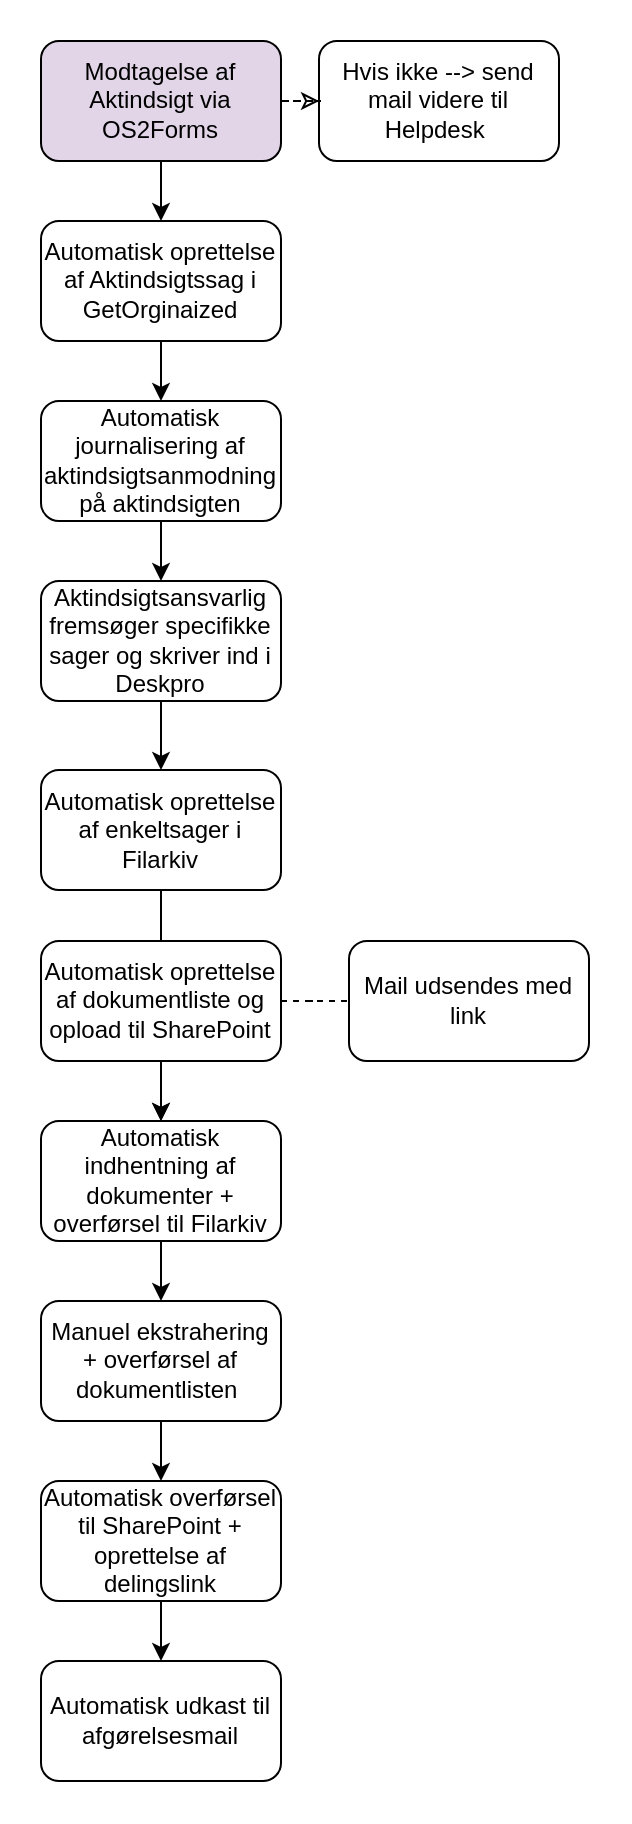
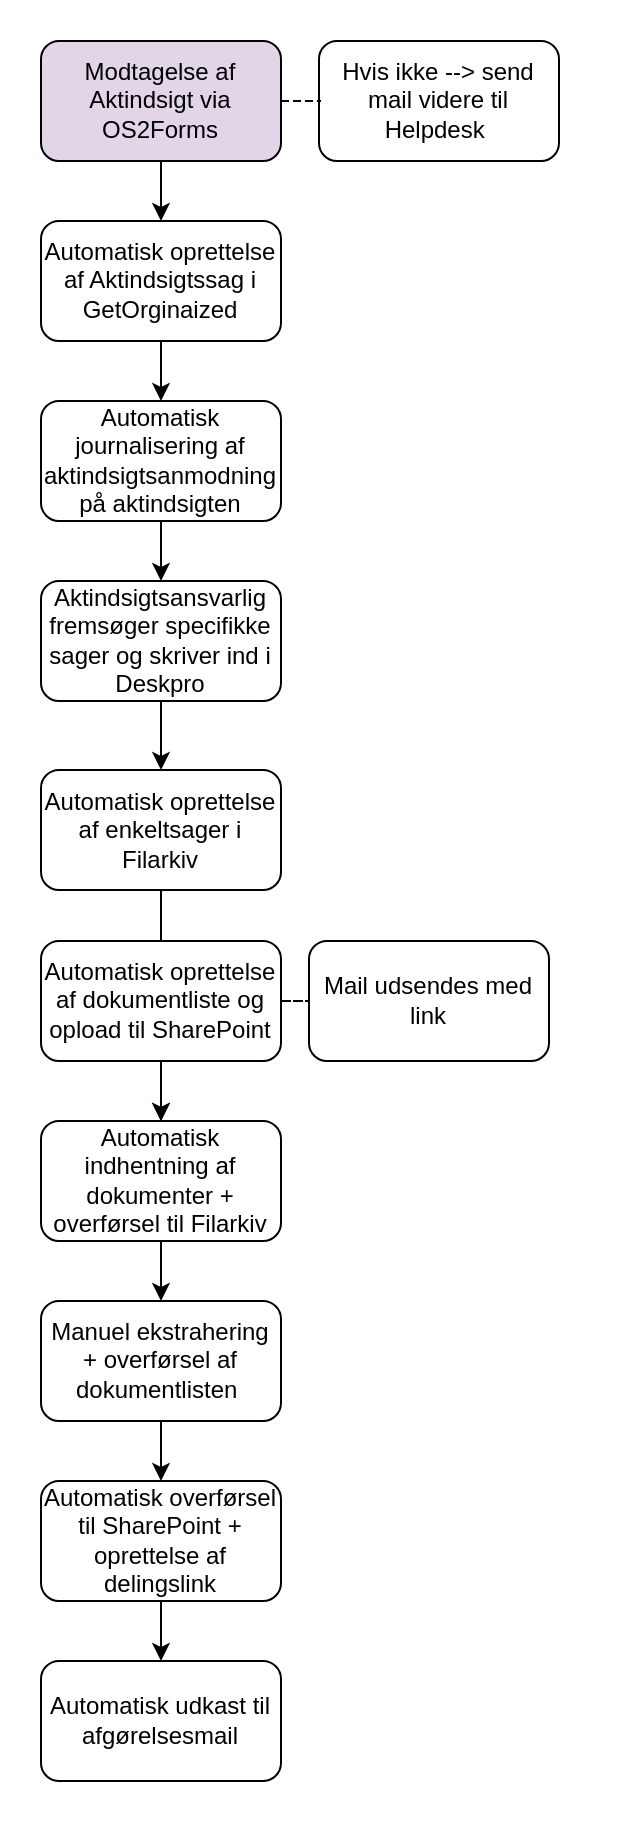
(304, 101) -> (310, 101)
(469, 1001) -> (429, 1001)
